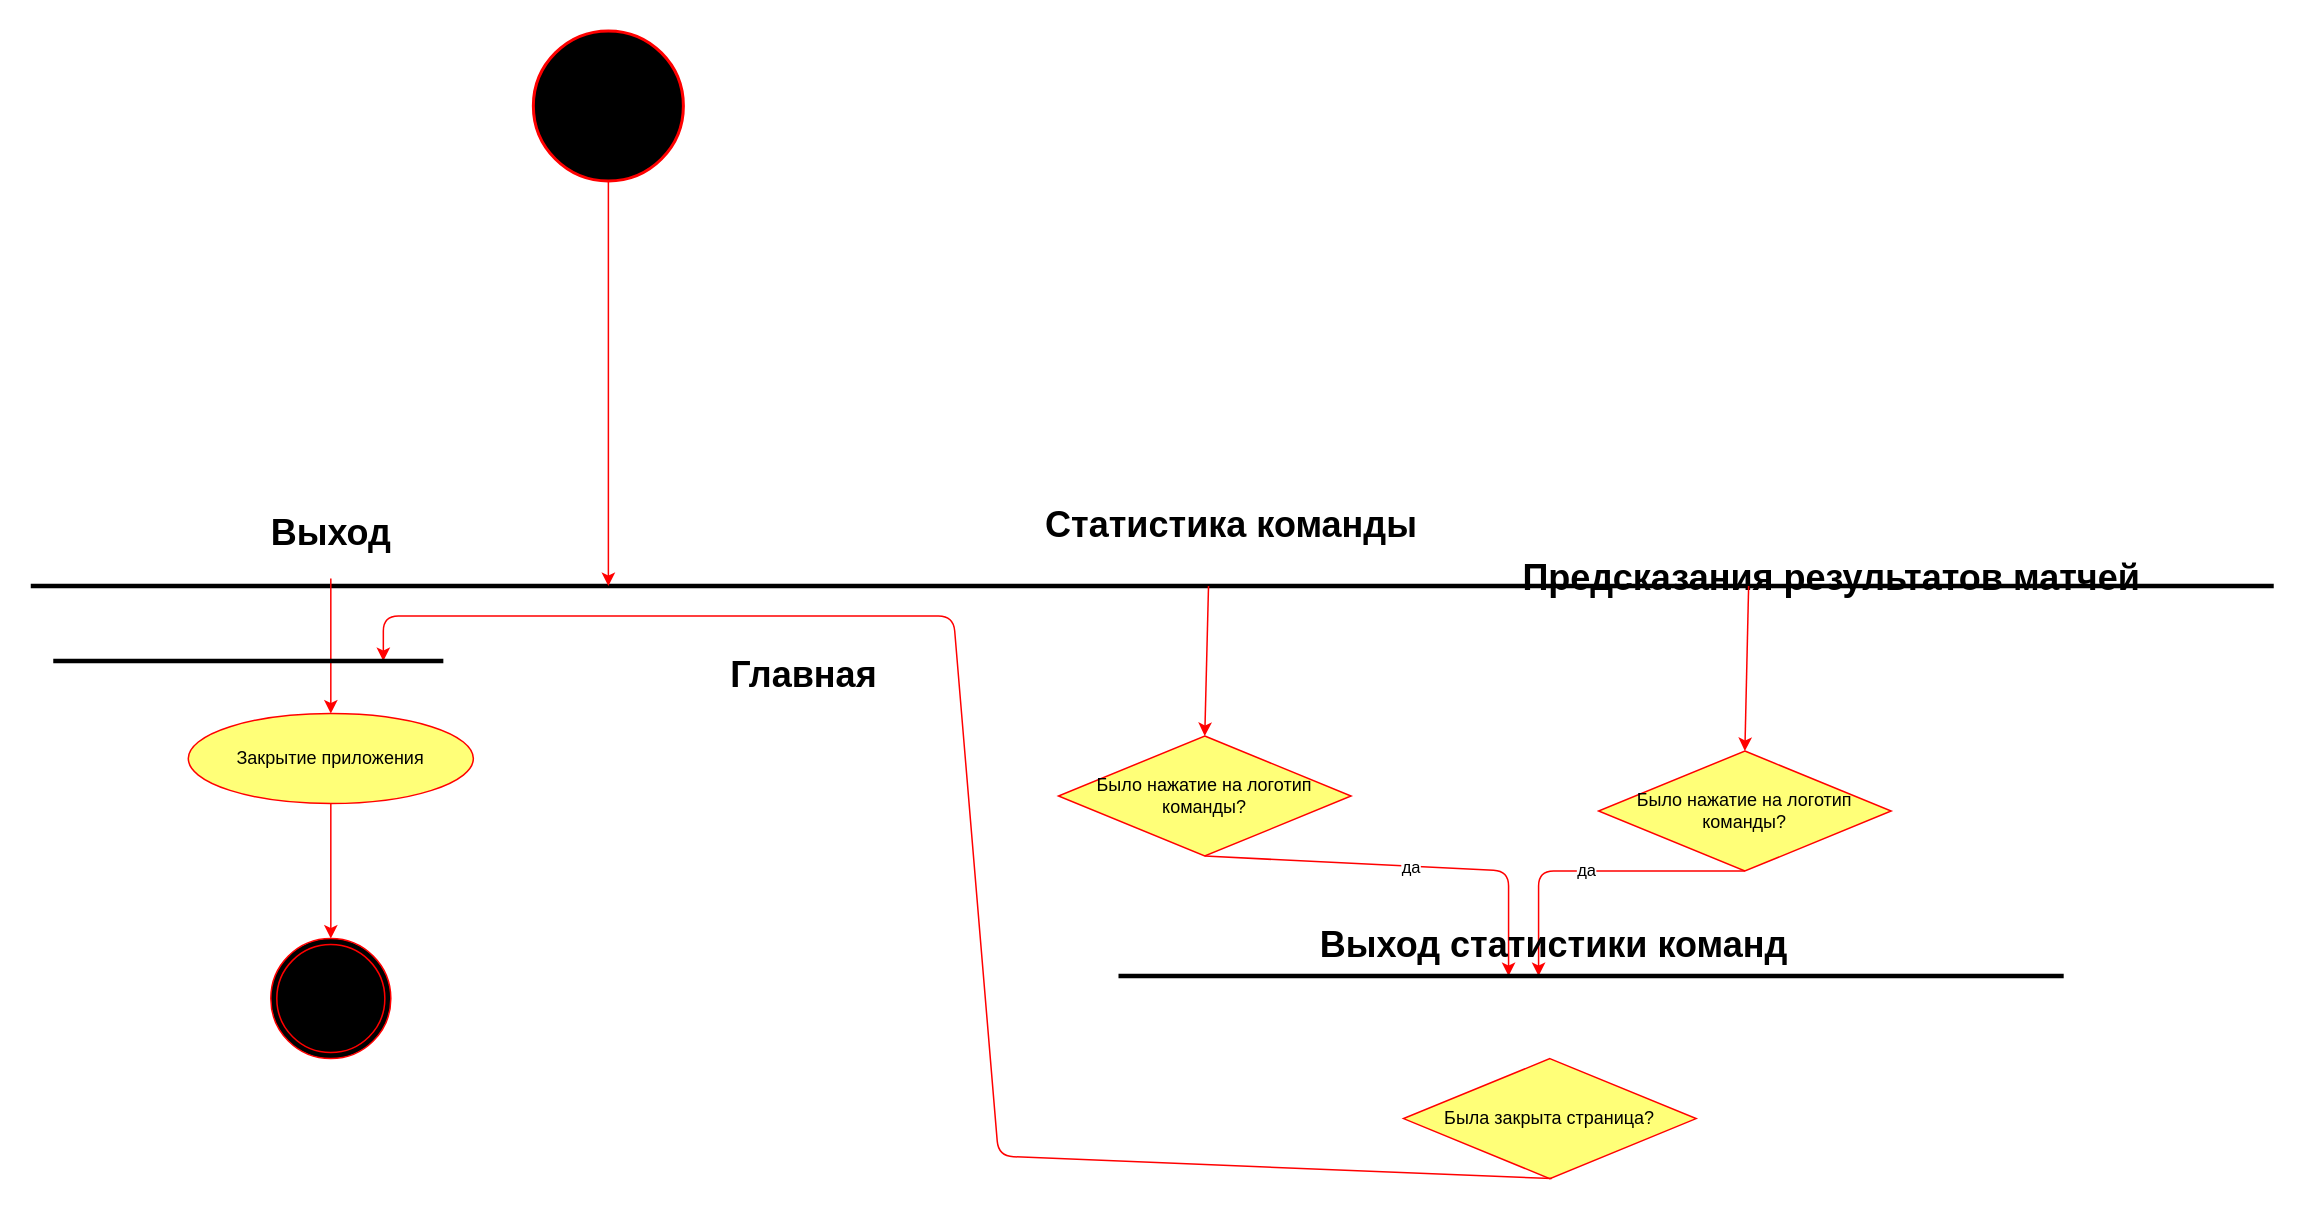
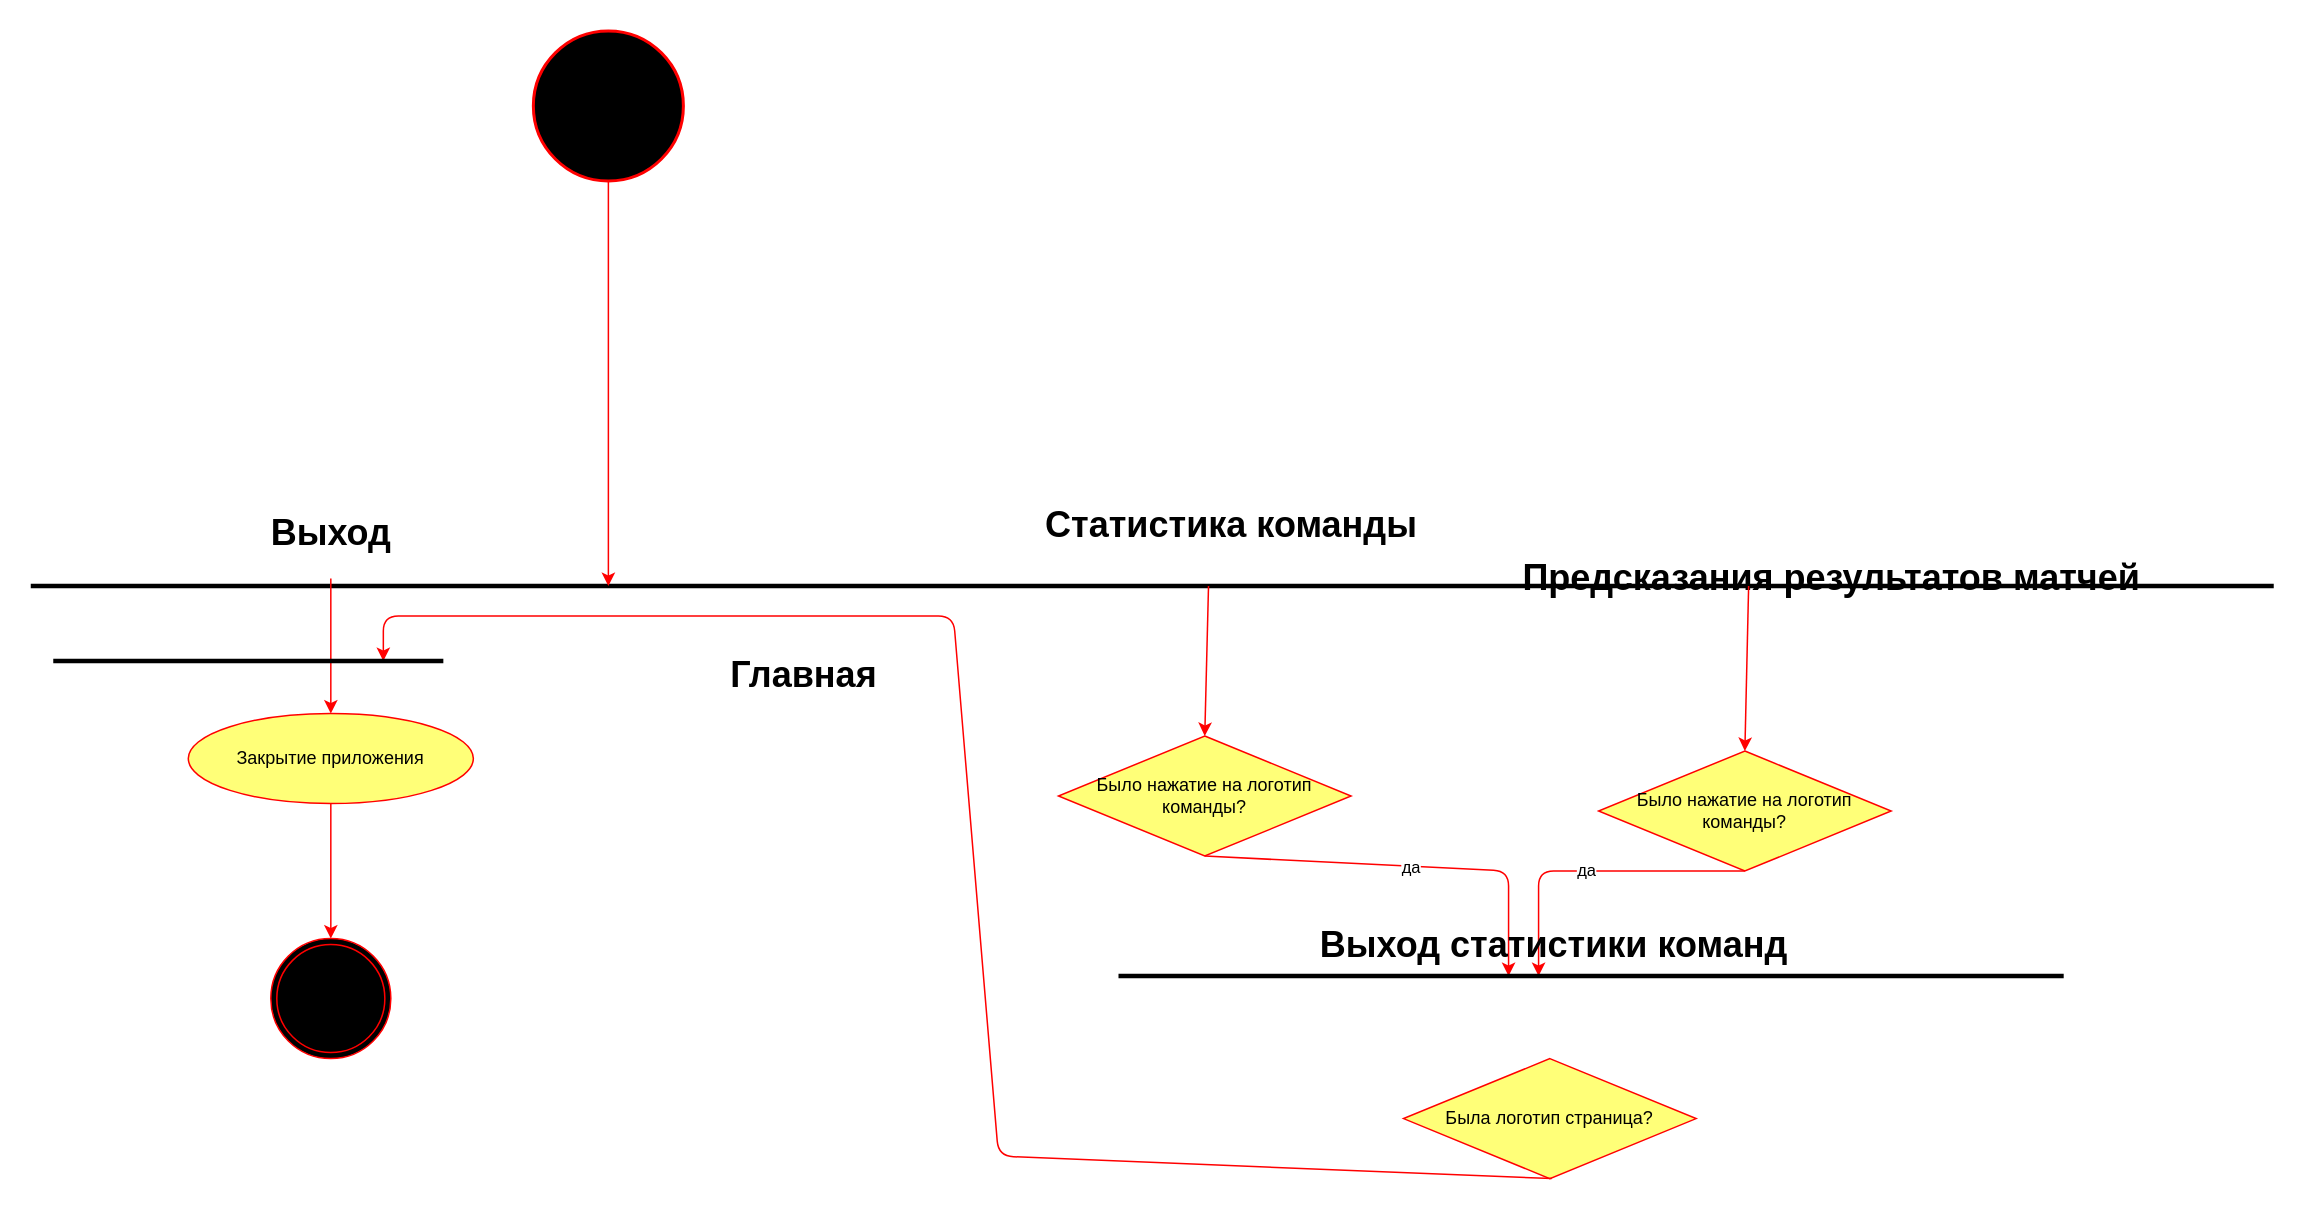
(1550, 1118) -> (1550, 1118)
